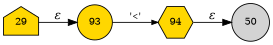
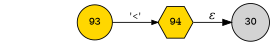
(21, 22) -> none
(251, 22) -> (251, 22)
